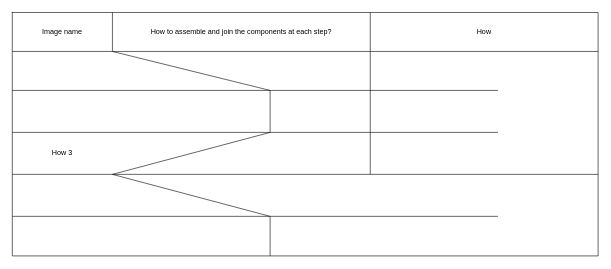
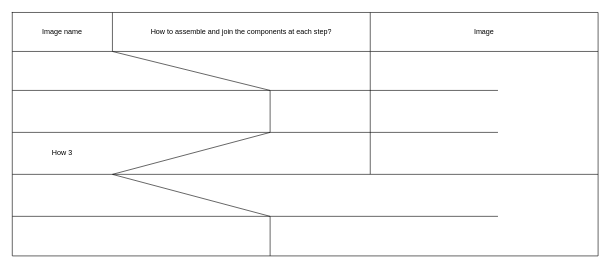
(485, 32) -> (485, 32)
